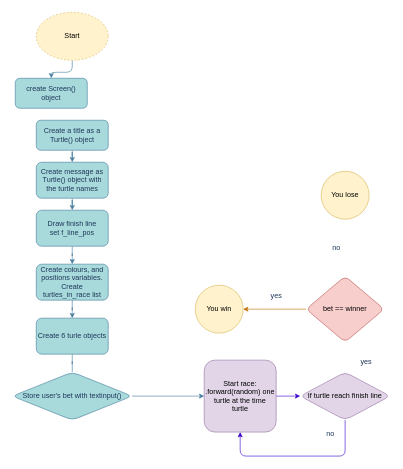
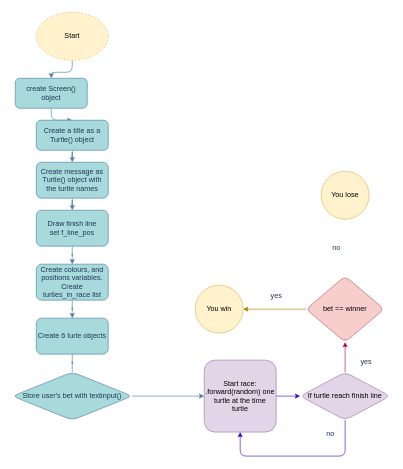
none -> (51, 114)
none -> (345, 347)
